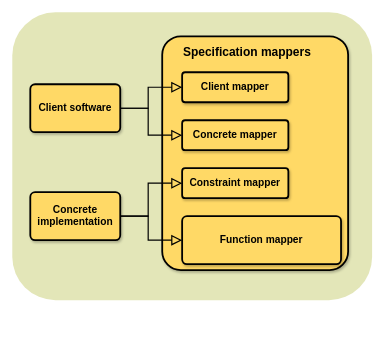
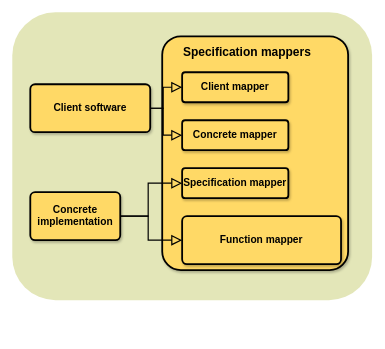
(75, 108) -> (90, 108)
(235, 183) -> (235, 183)
